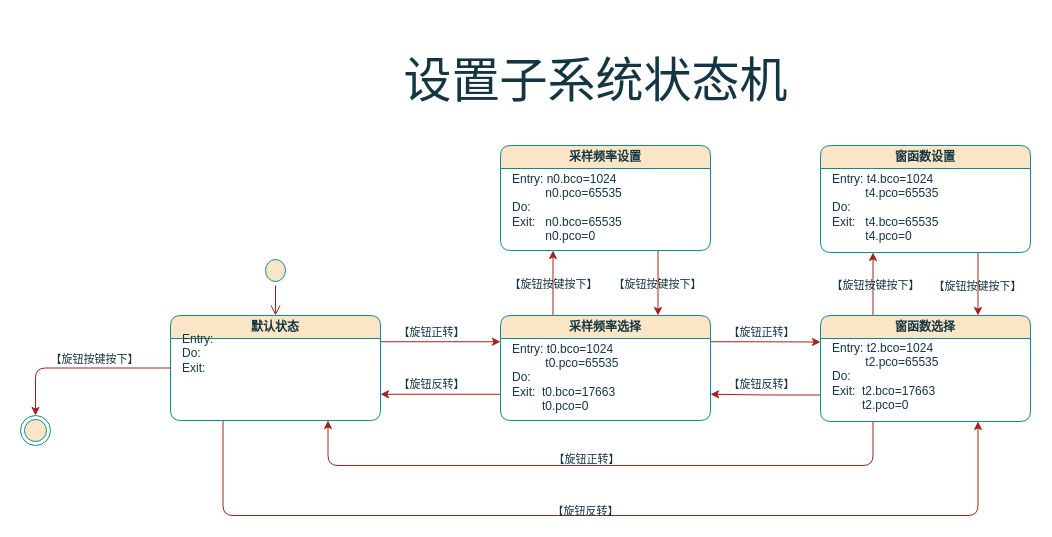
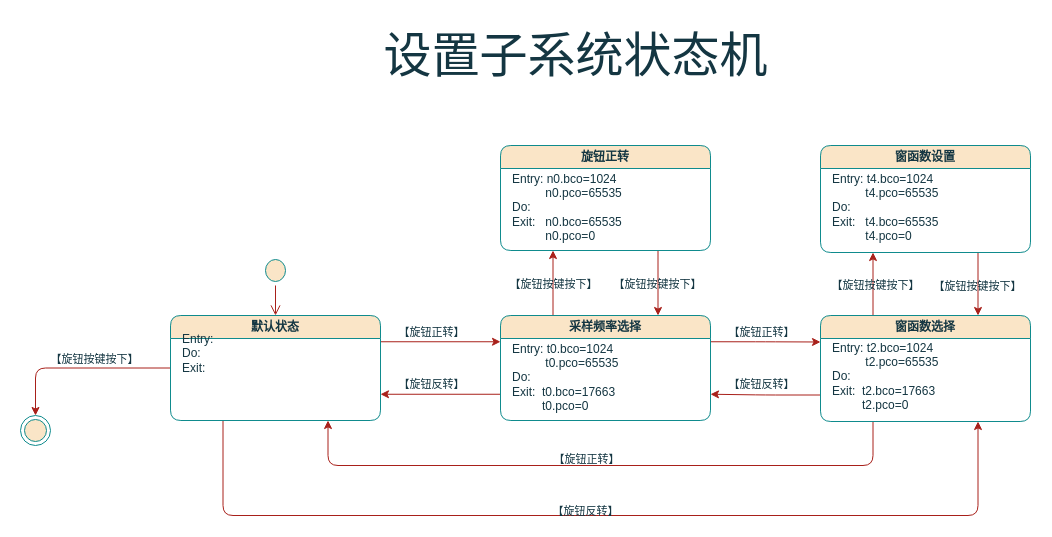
(596, 81) -> (576, 56)
(606, 158) -> (606, 158)
